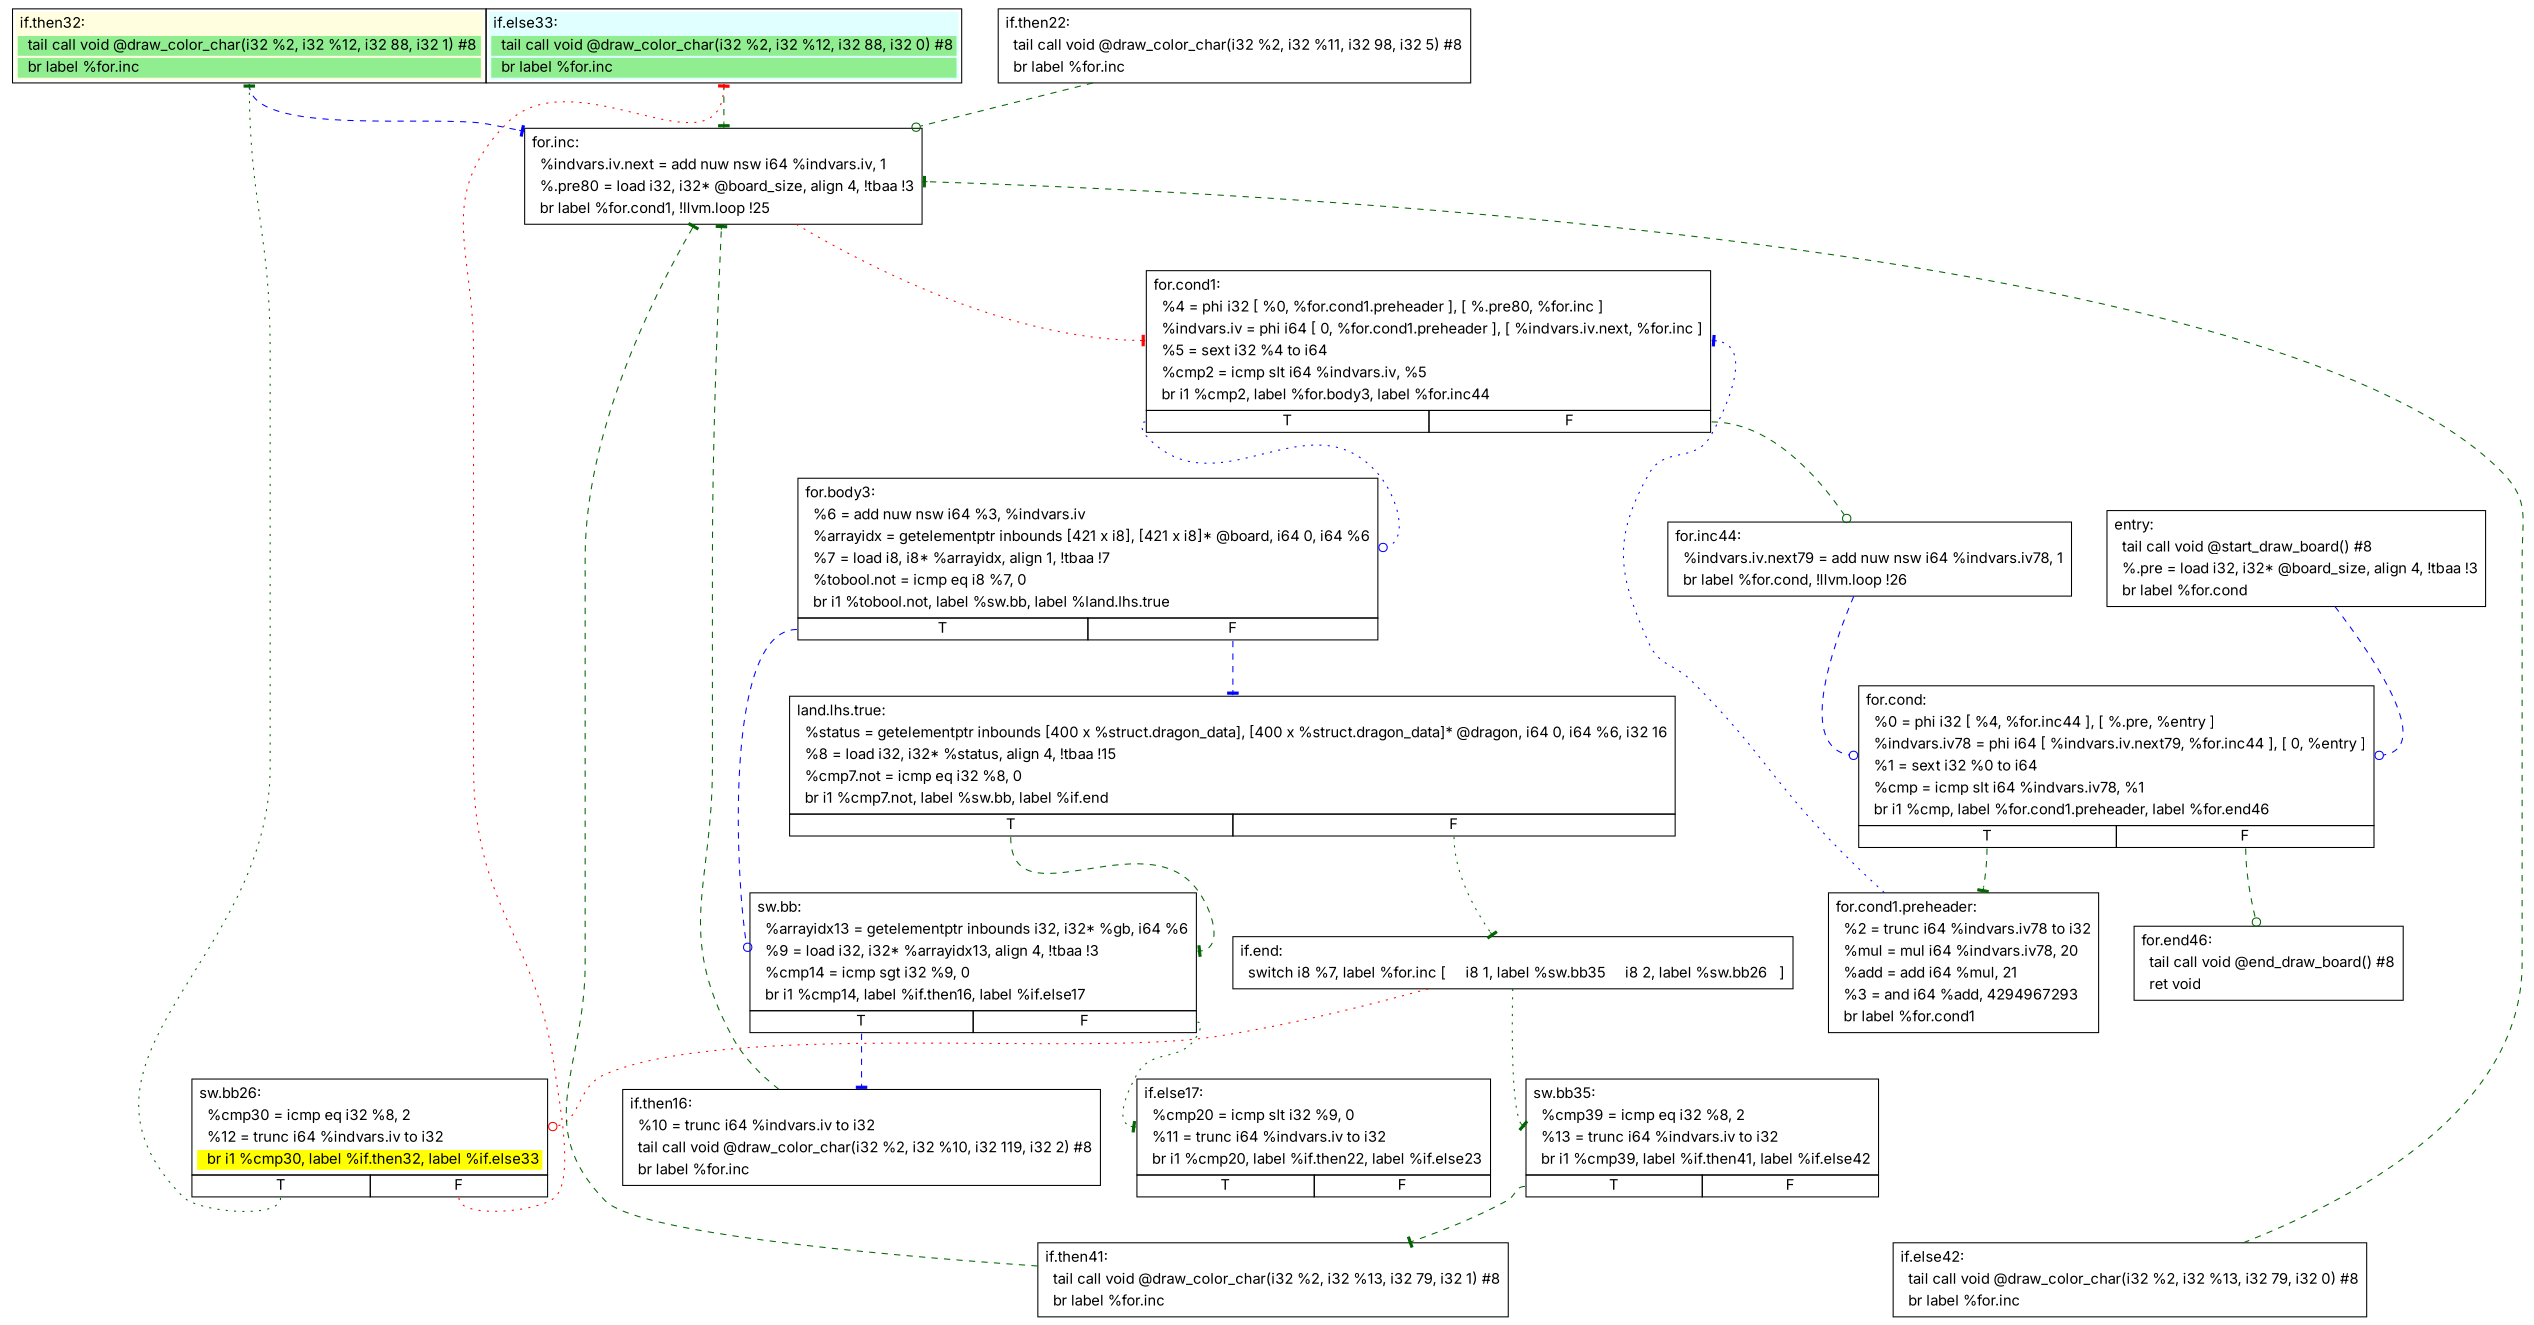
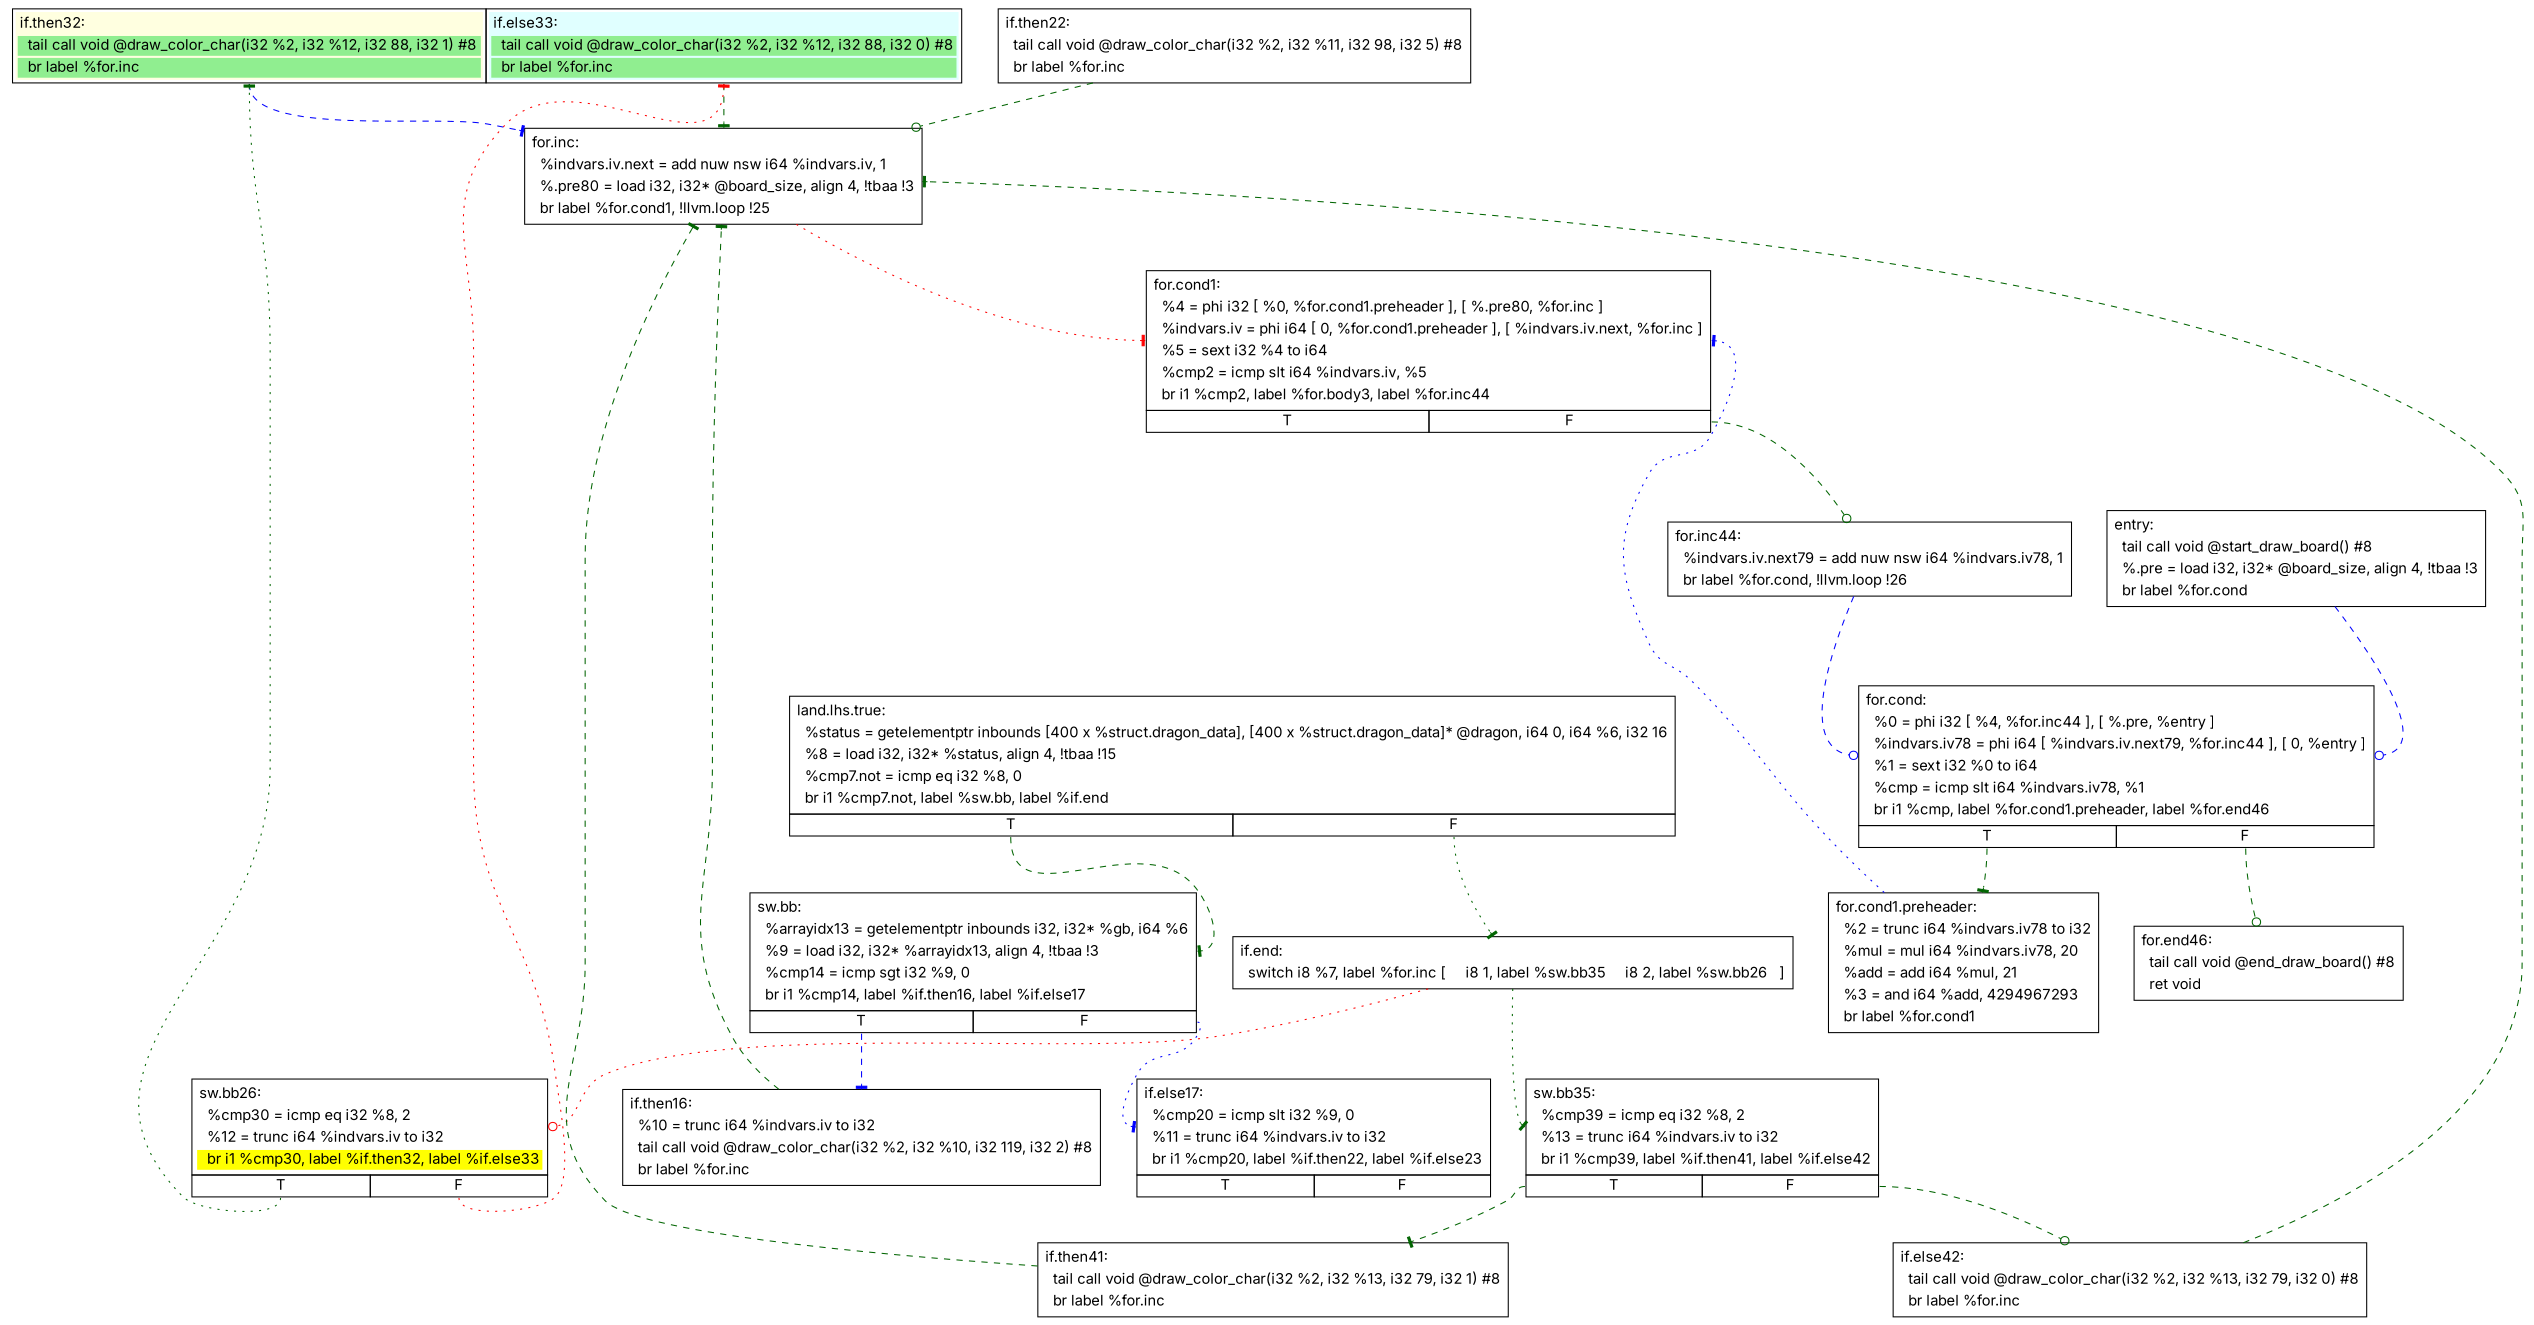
(1088, 559) -> none
(1148, 1063) -> (1148, 1063)
none -> (1973, 1202)
